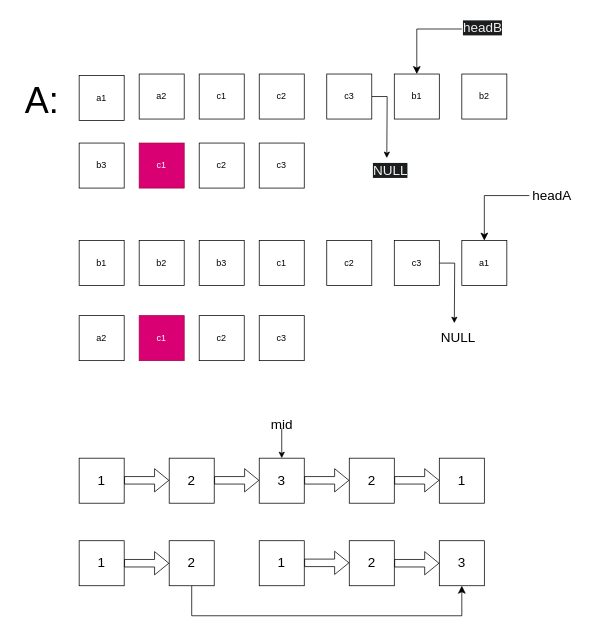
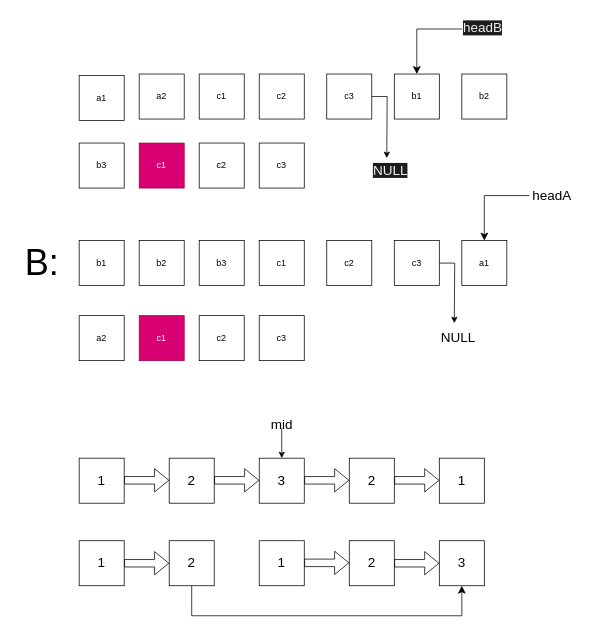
(42, 100) -> none
none -> (42, 263)
